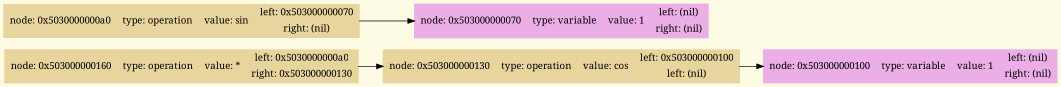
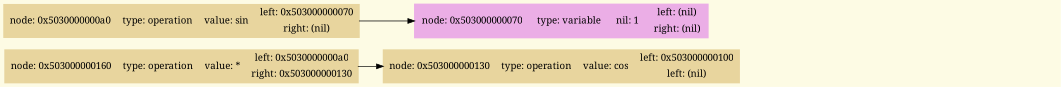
(626, 21) -> (628, 21)
(910, 66) -> none
